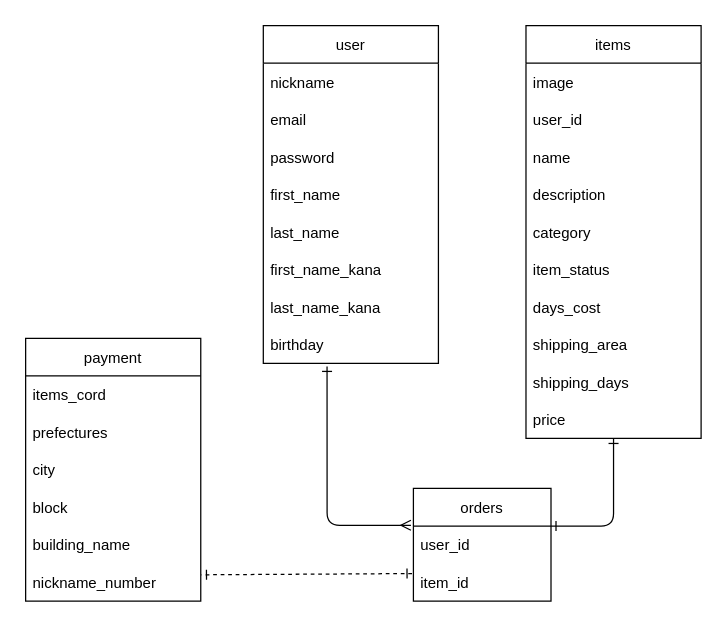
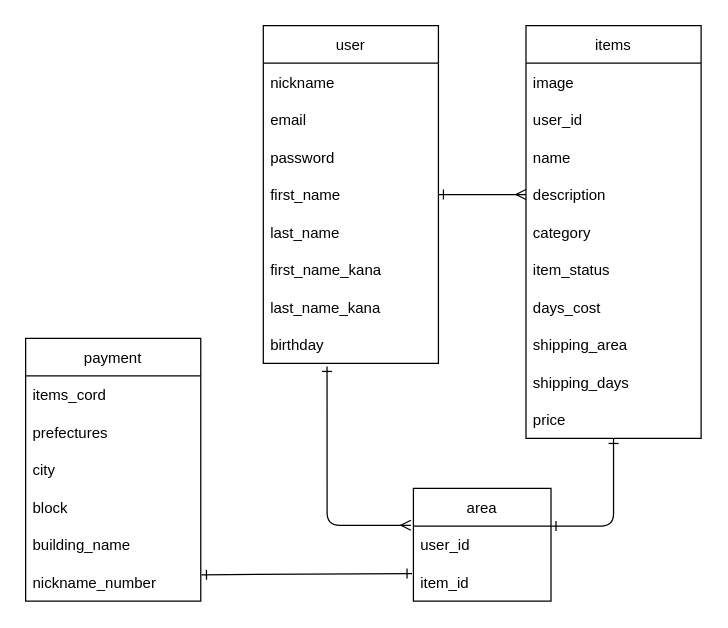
none -> (481, 194)
(481, 508) -> (481, 508)
(305, 574) -> (305, 574)
